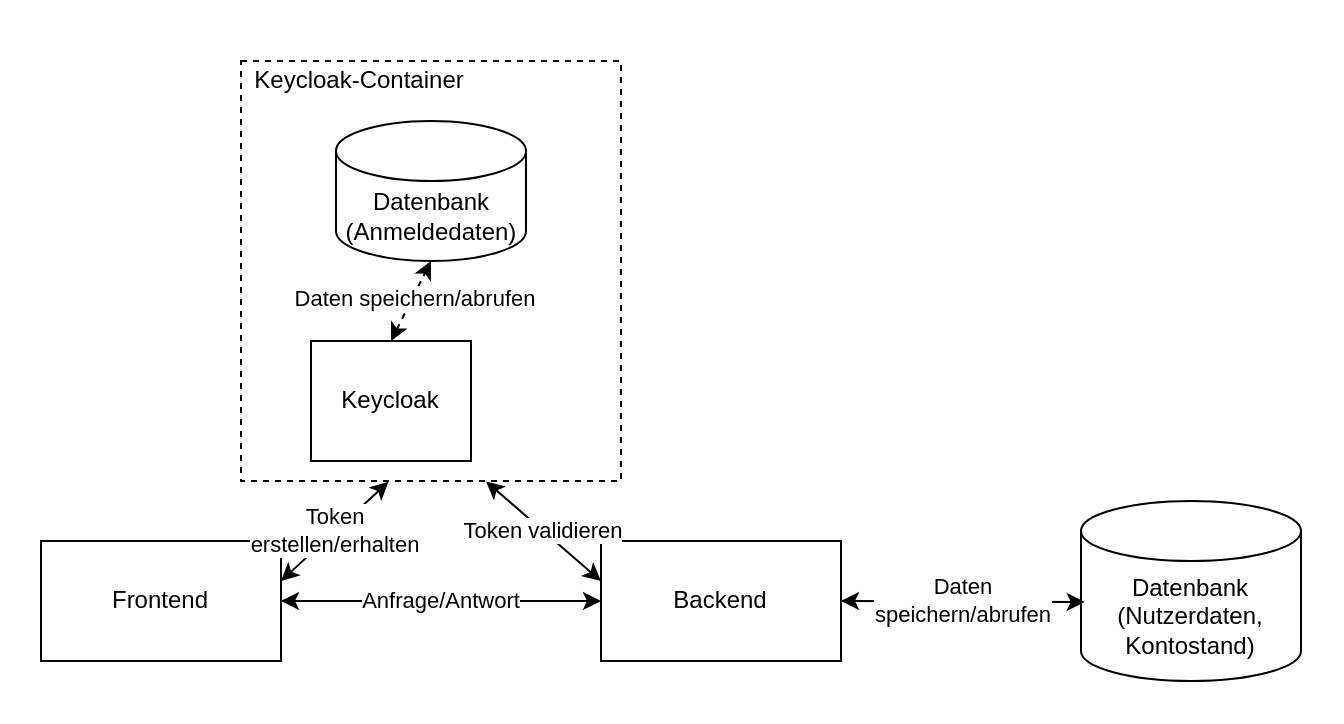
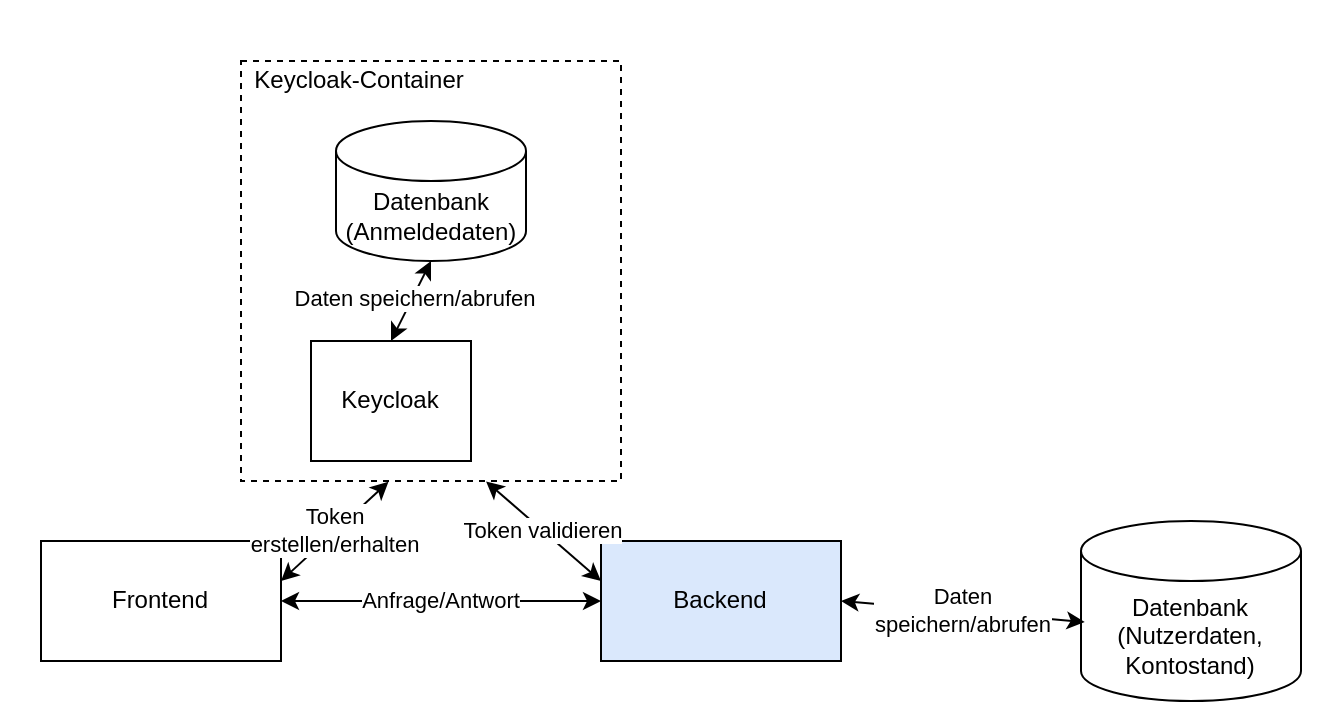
(403, 318) -> (403, 318)
(1191, 591) -> (1191, 611)
(721, 601) -> (721, 601)
